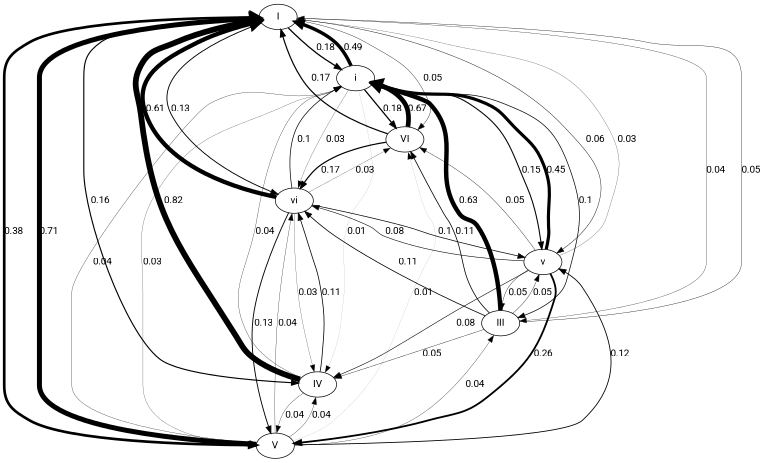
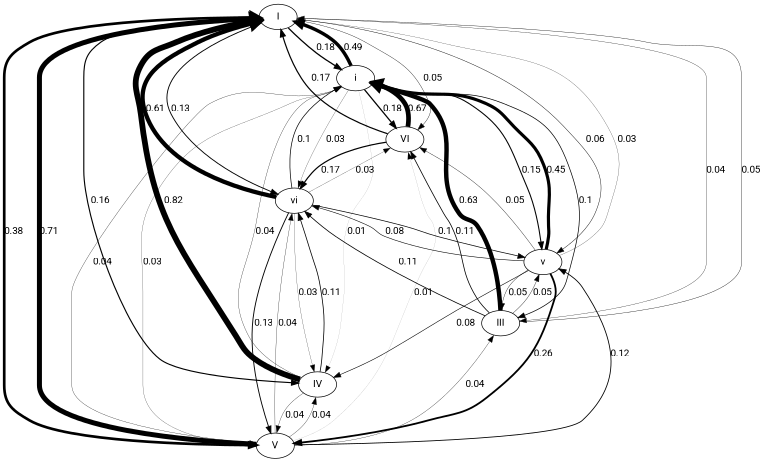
(413, 353) -> none
